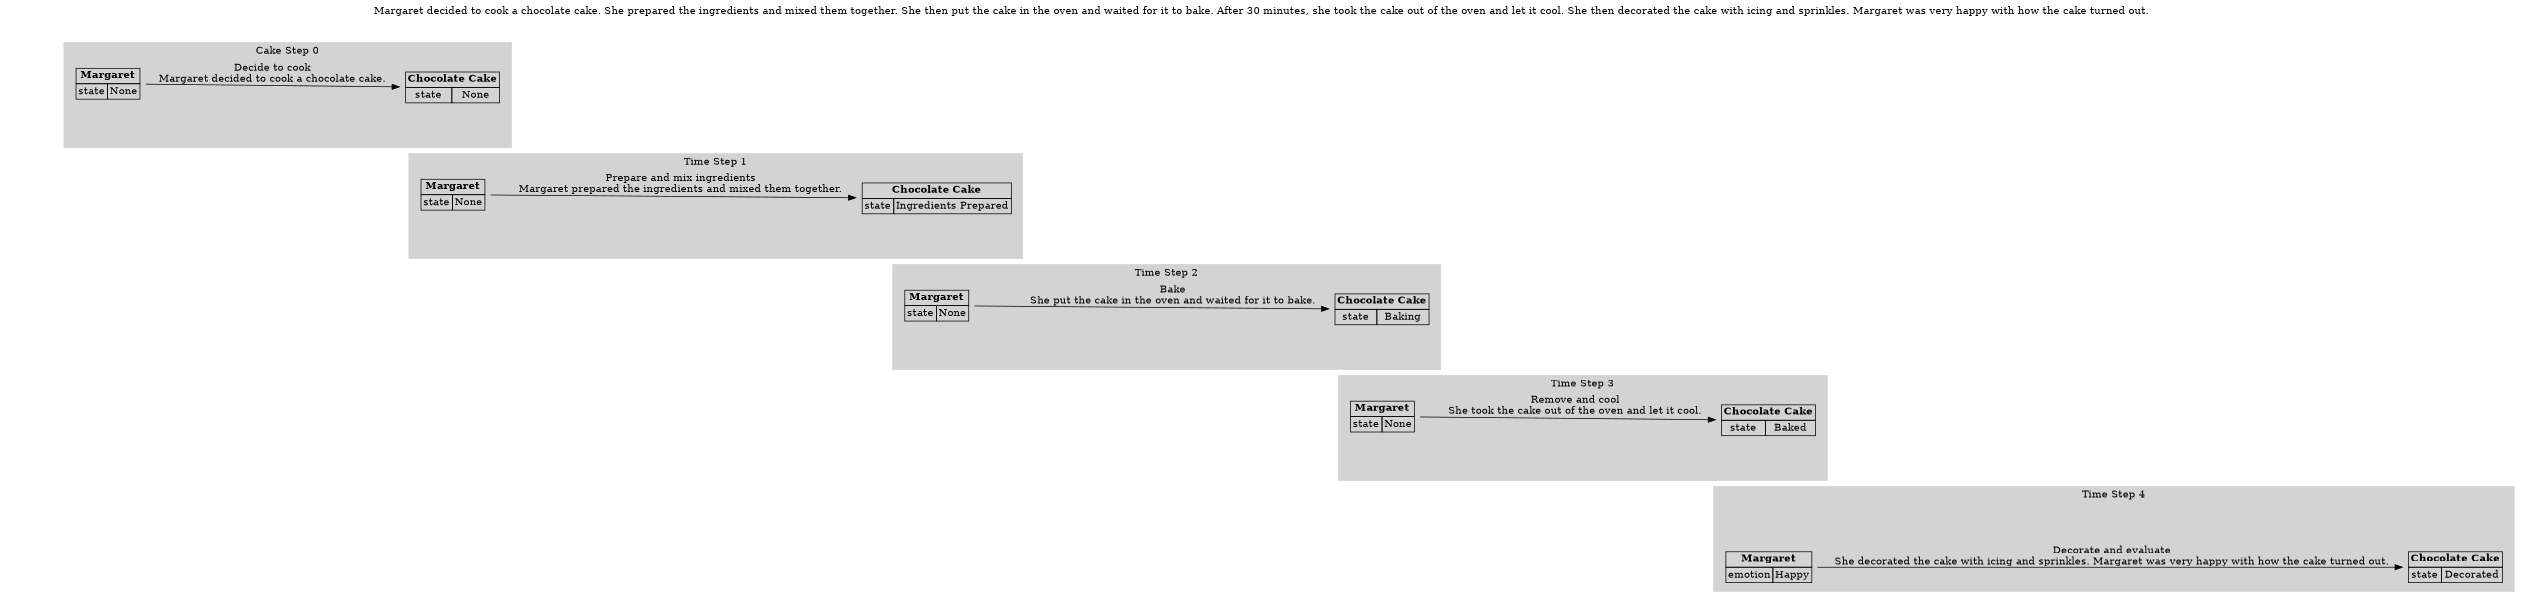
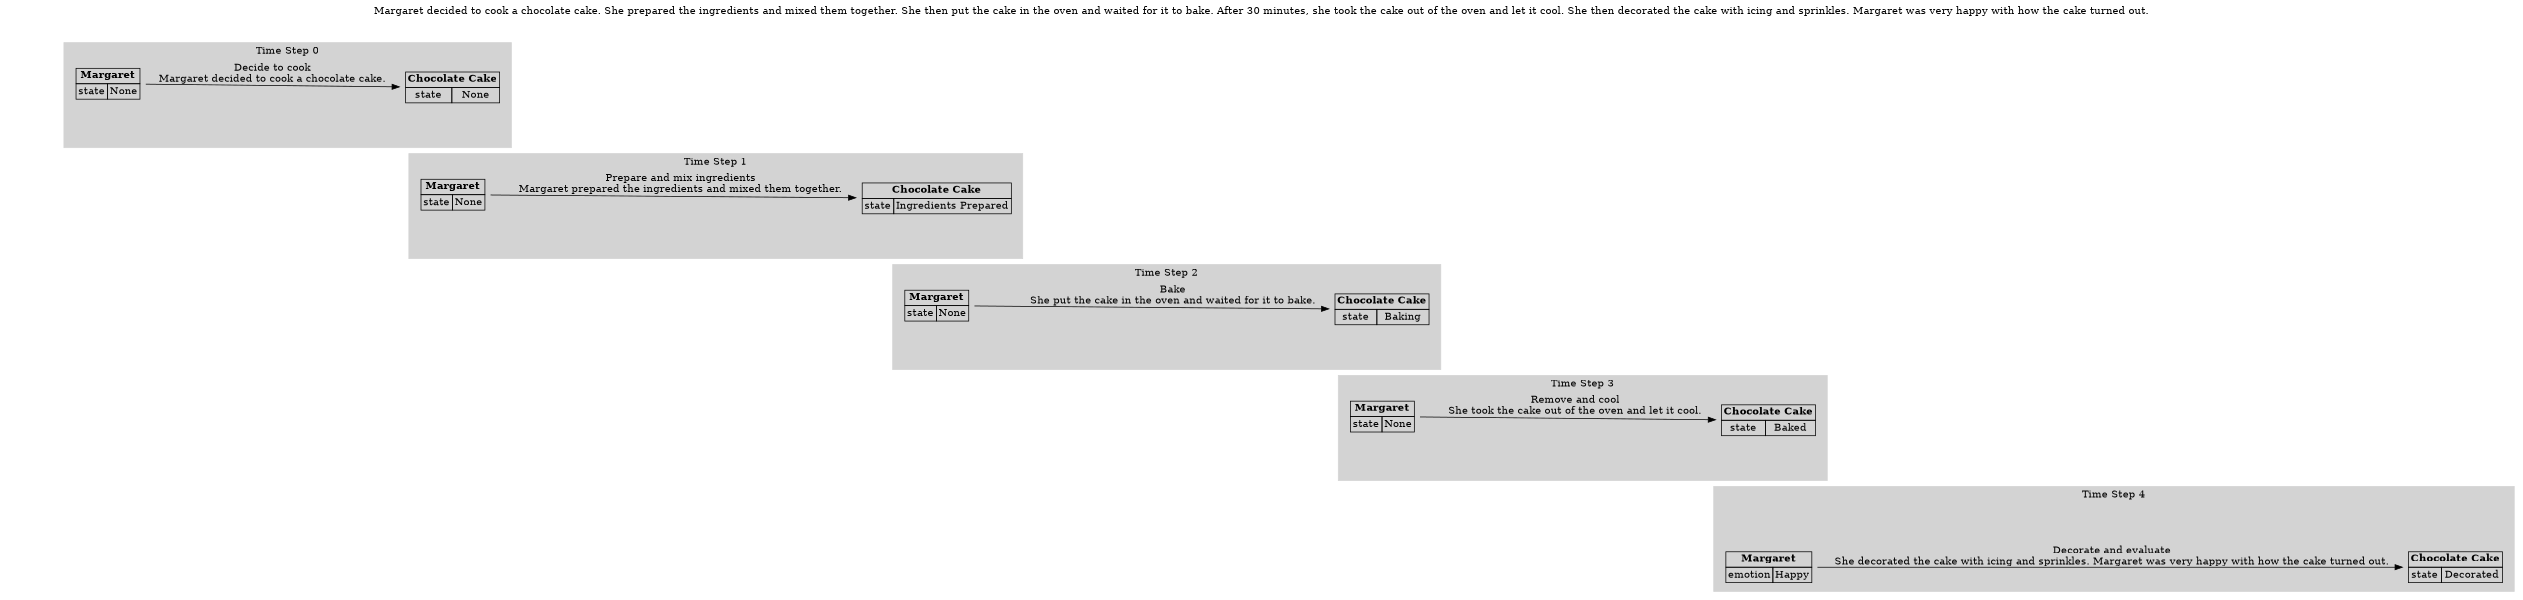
(288, 51) -> (288, 51)
